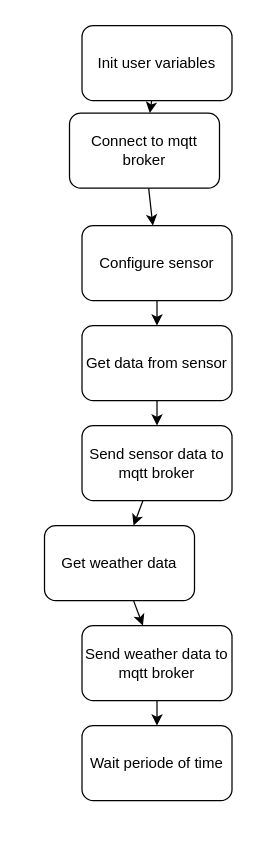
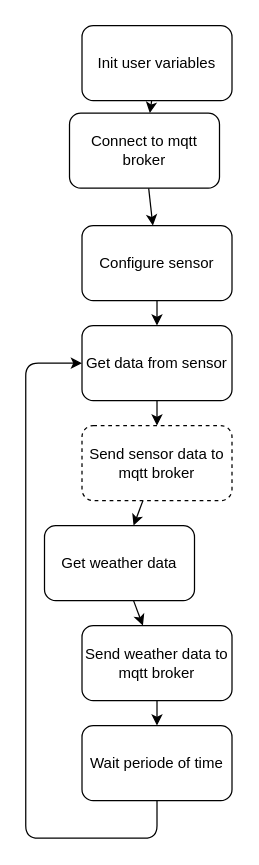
(157, 463) -> (157, 463)
none -> (26, 656)
